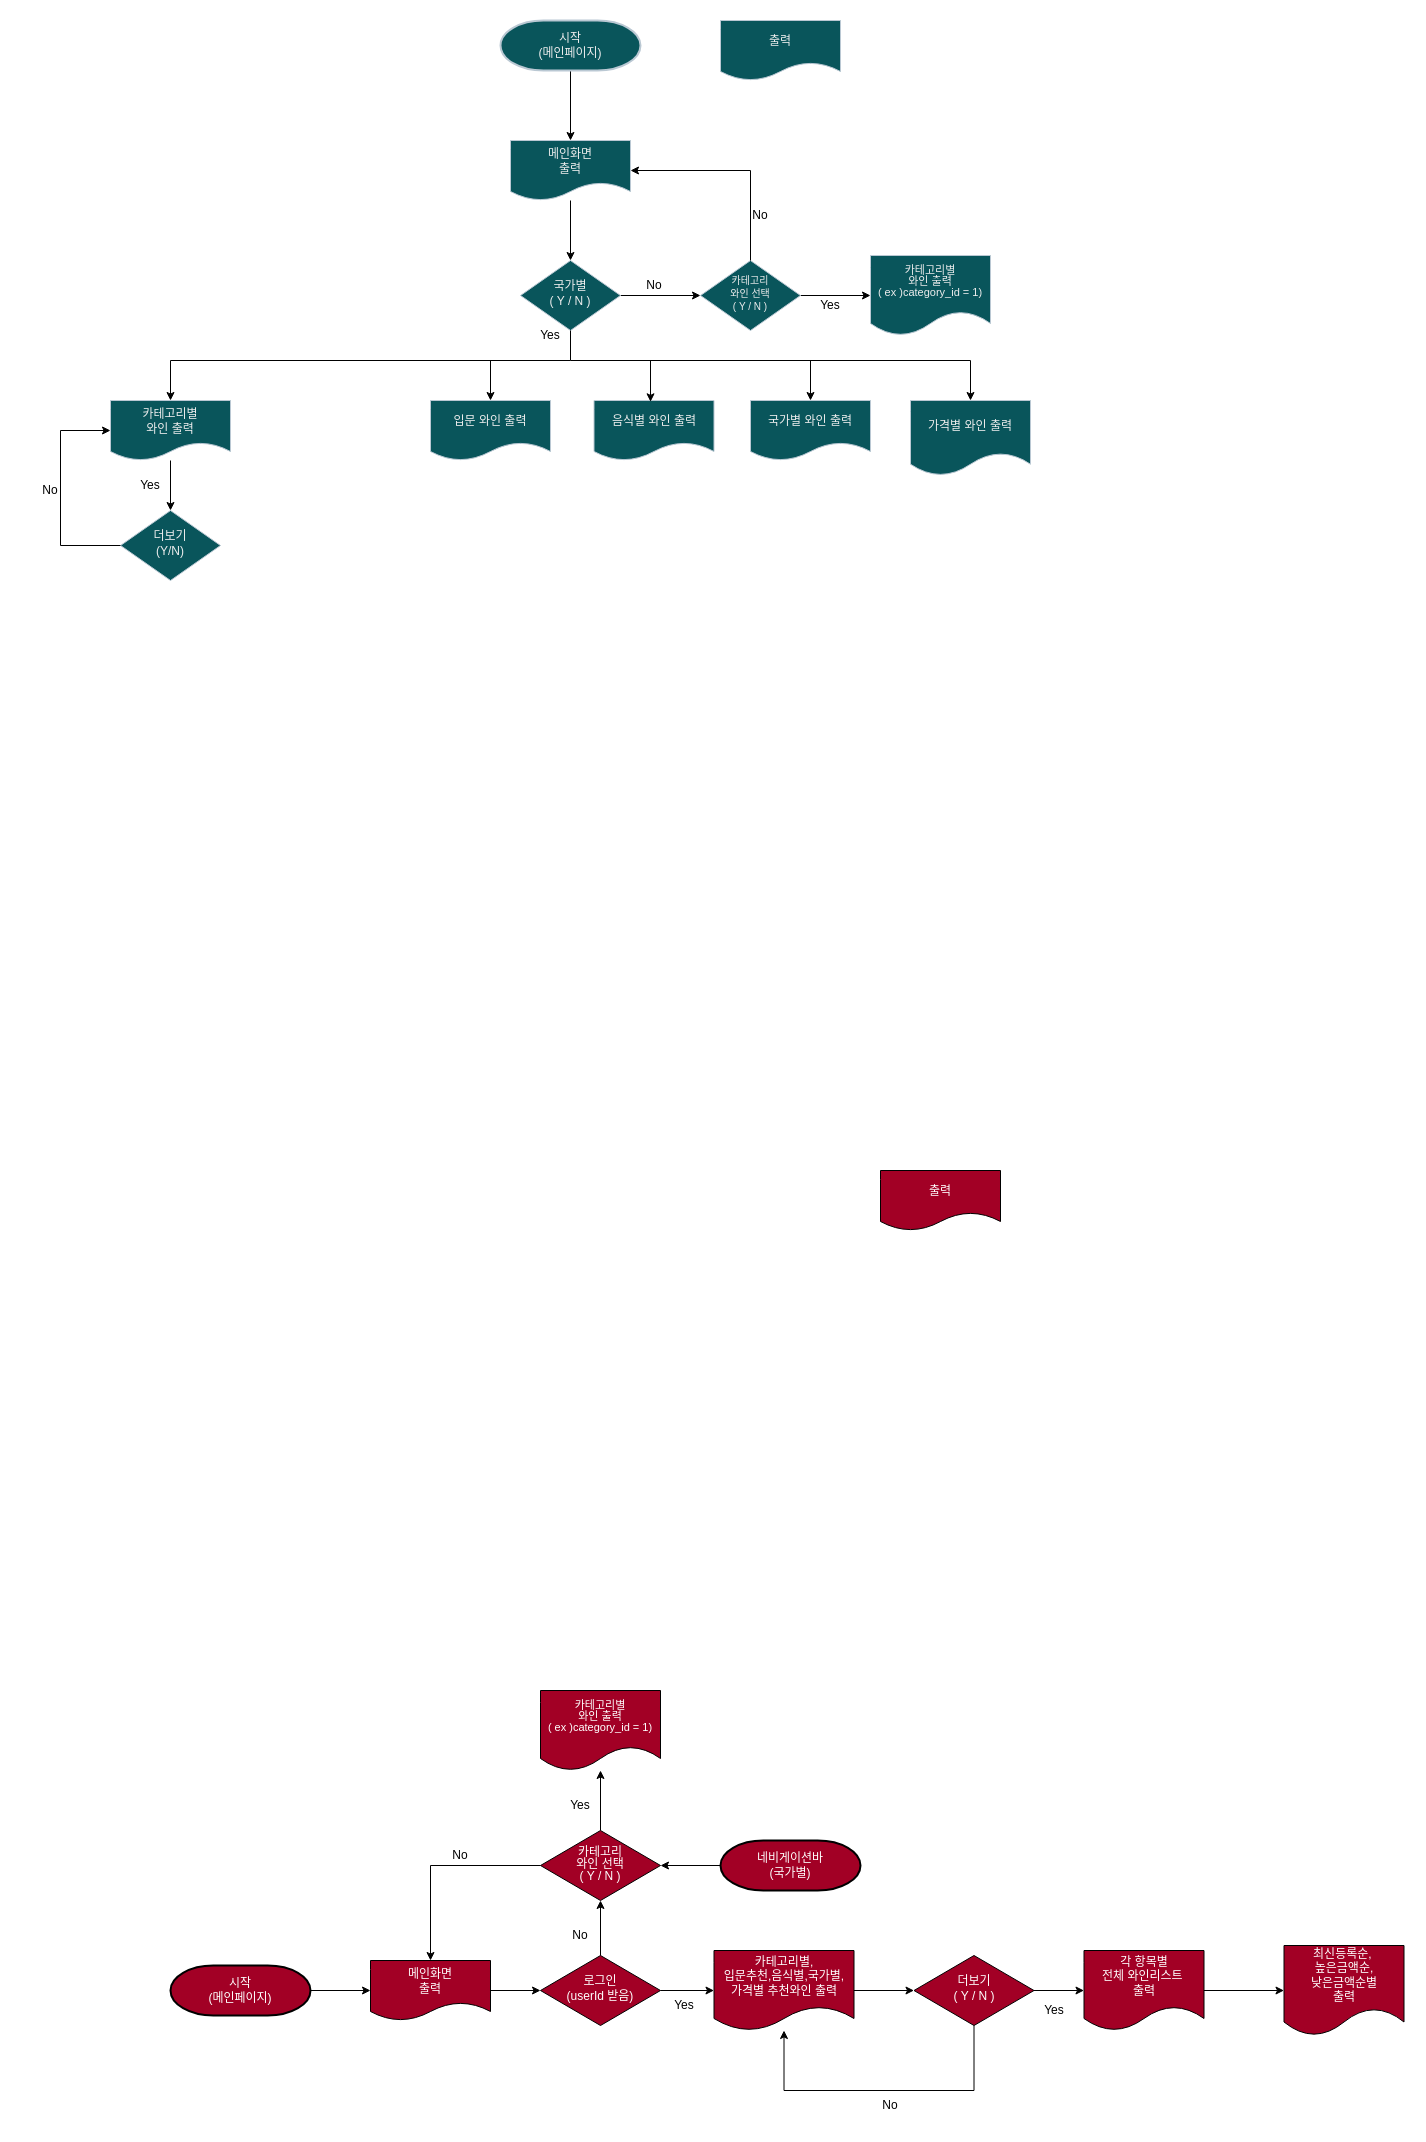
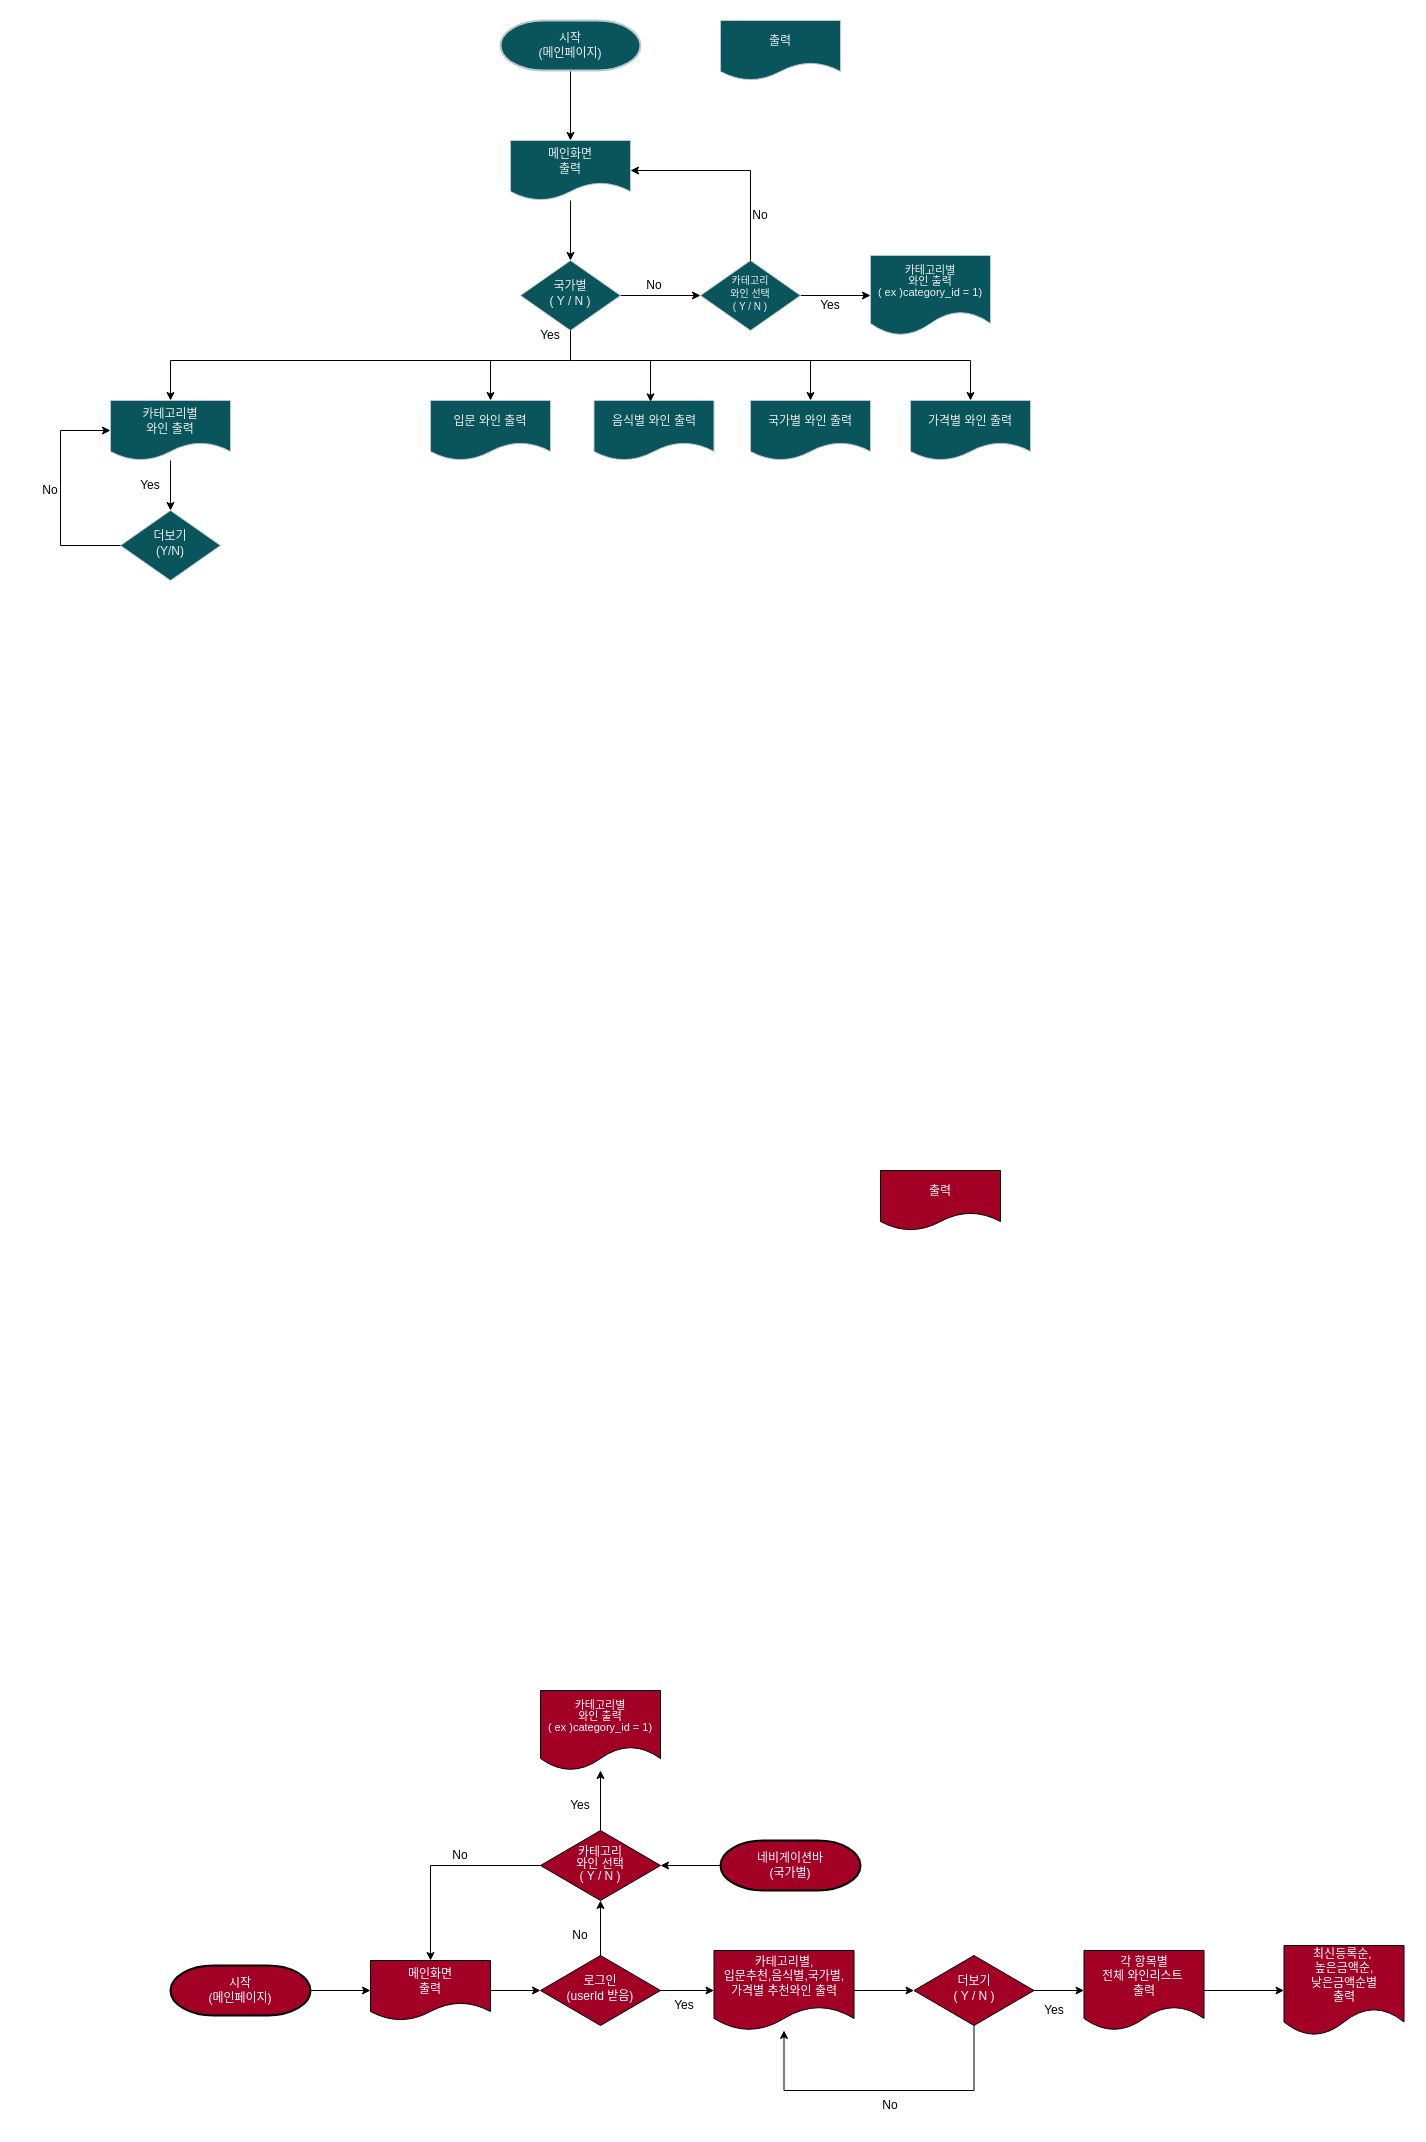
(971, 438) -> (971, 431)
